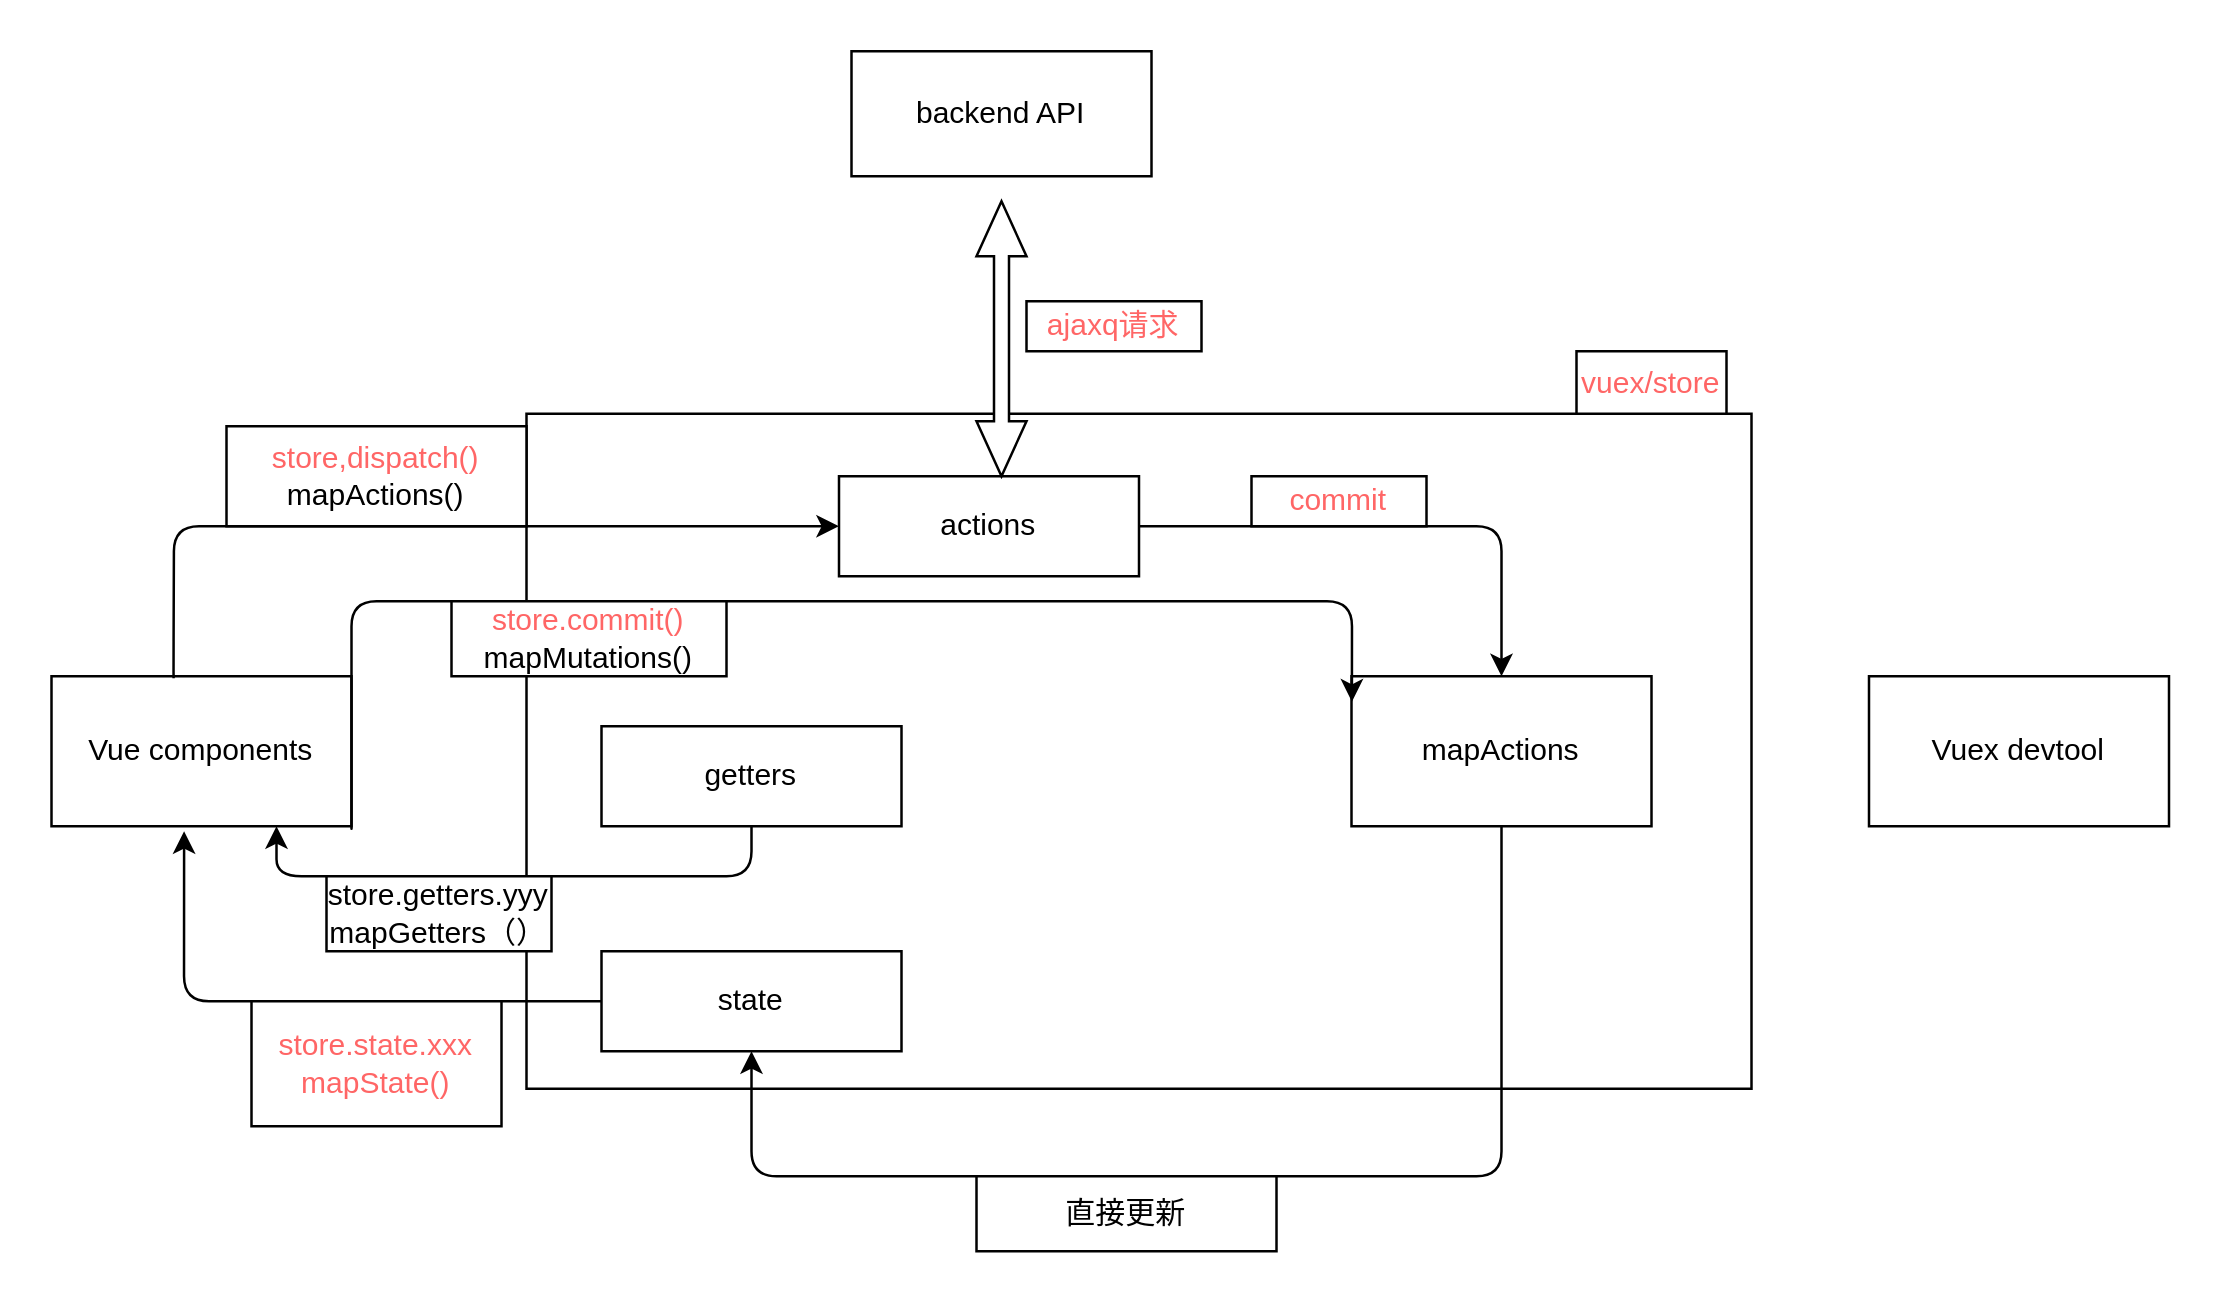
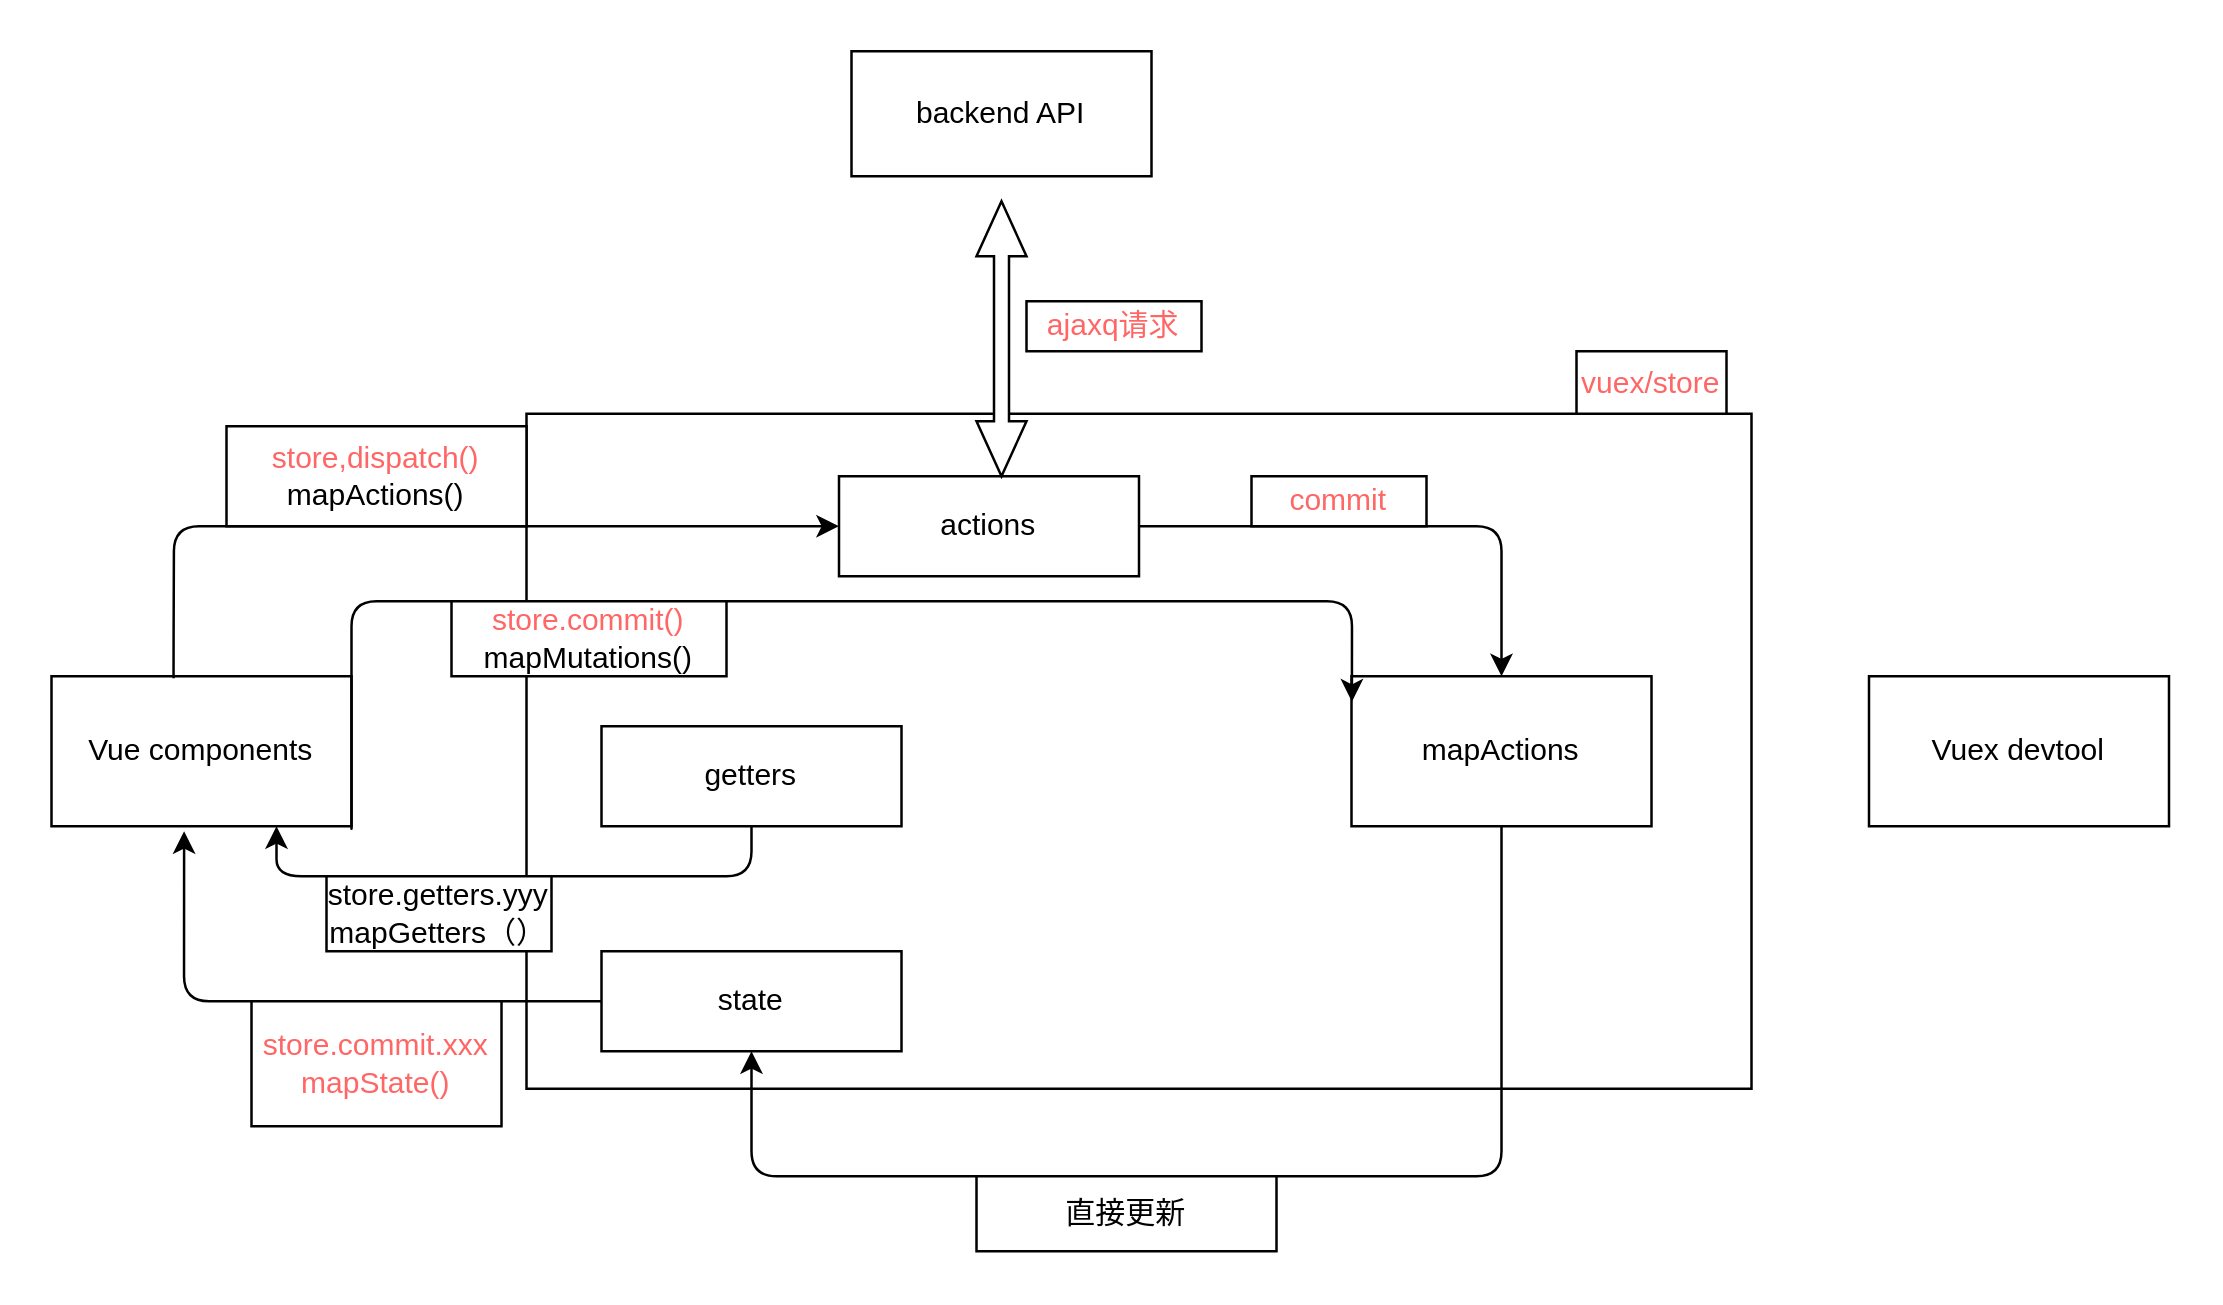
(376, 1064) -> (376, 1064)
